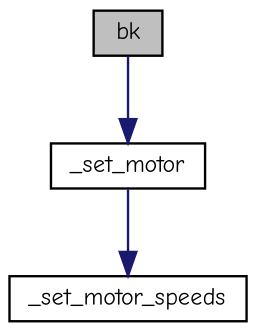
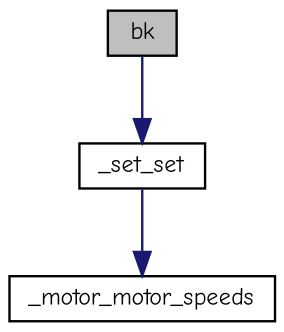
(128, 166) -> (142, 166)
(128, 299) -> (142, 299)
